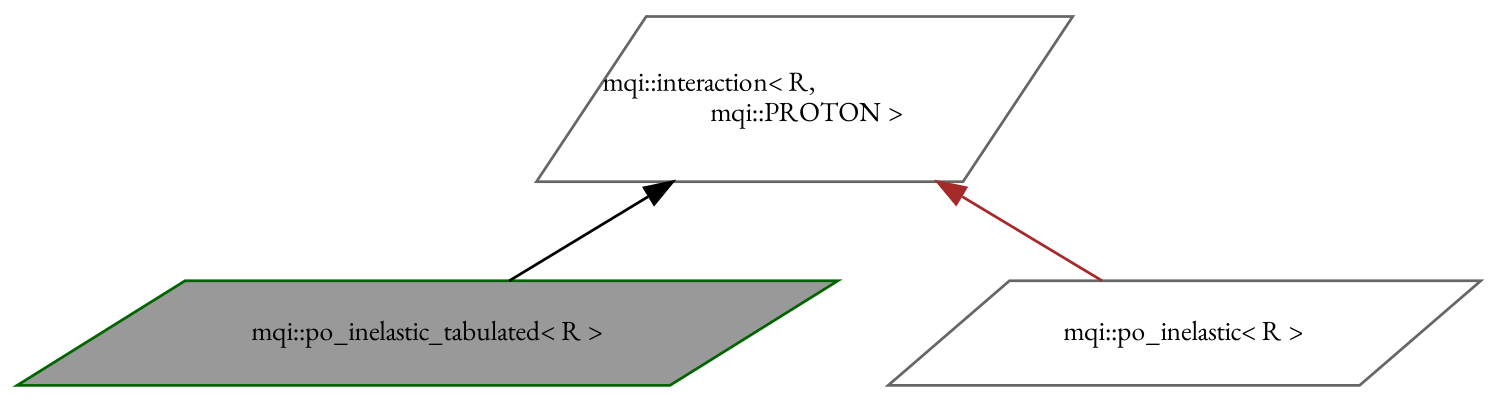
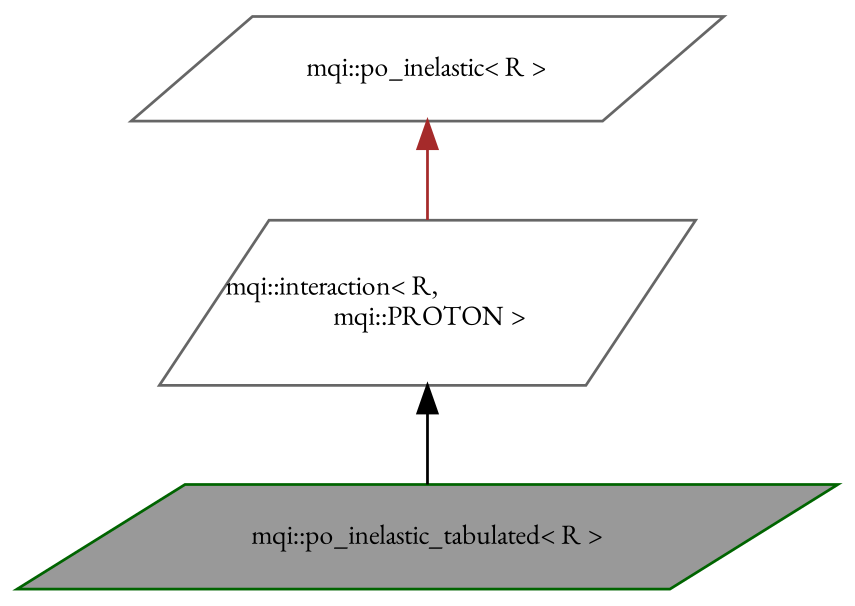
(1032, 239) -> (427, 184)
